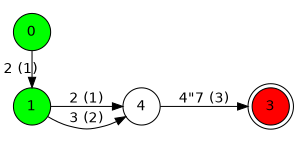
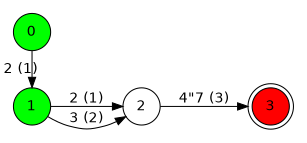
(142, 106) -> (142, 106)
